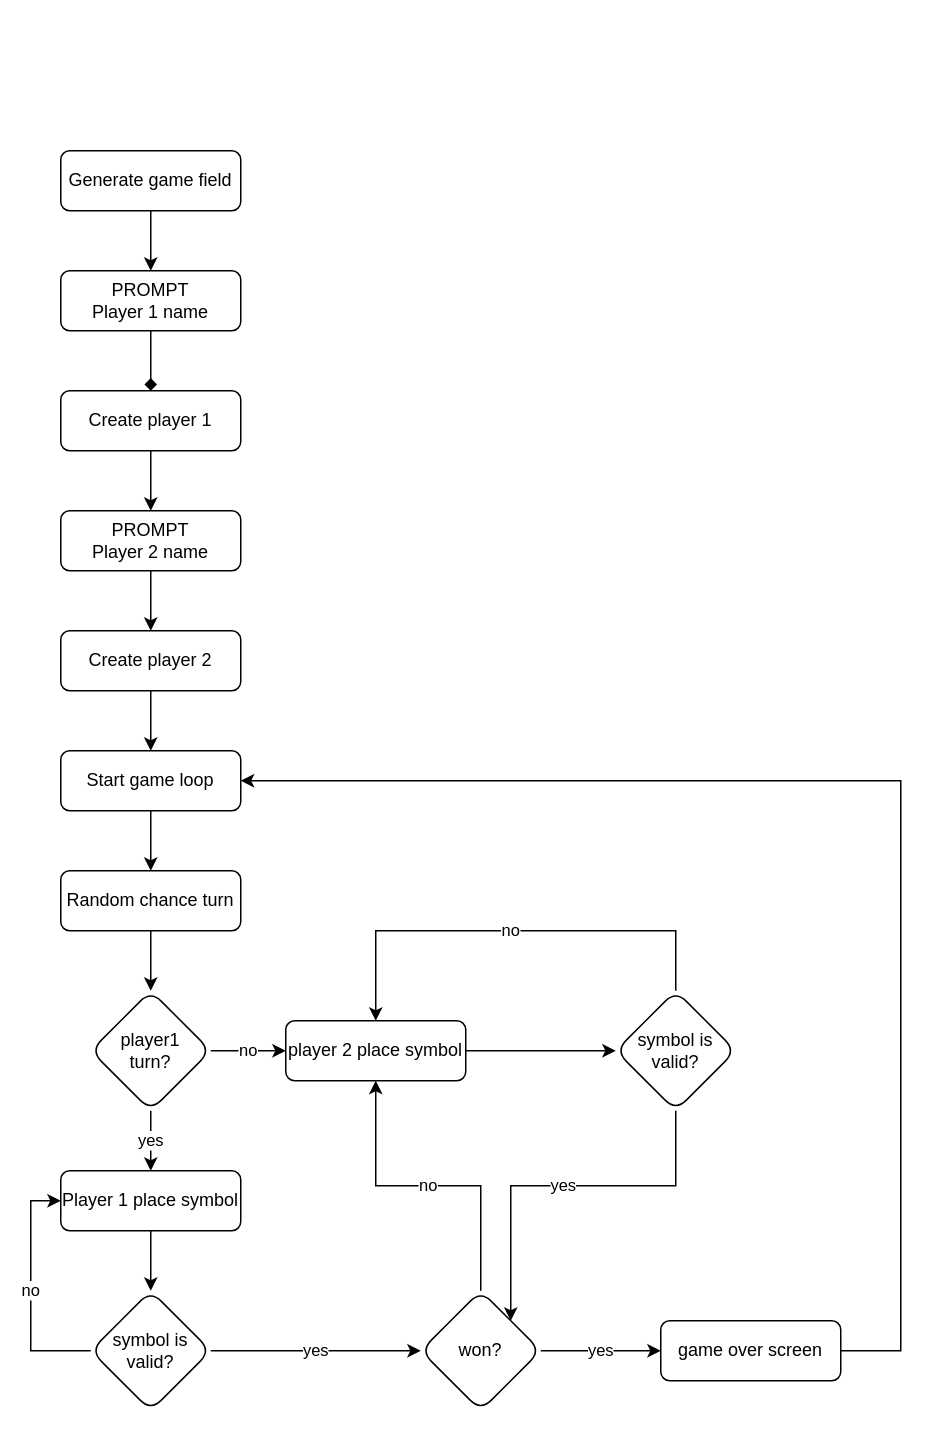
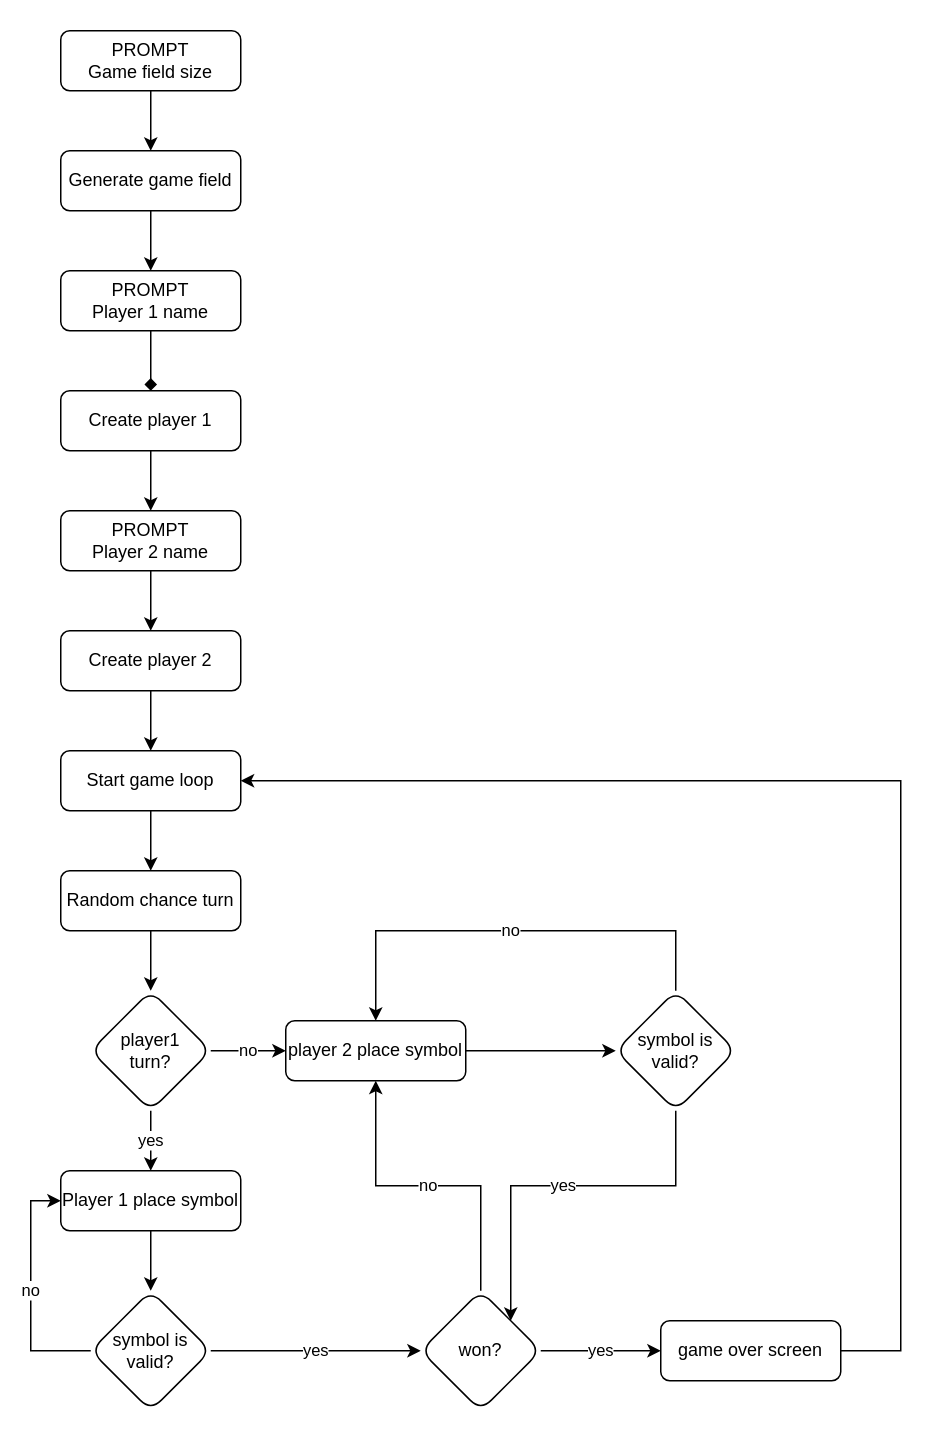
none -> (151, 61)
none -> (151, 116)
